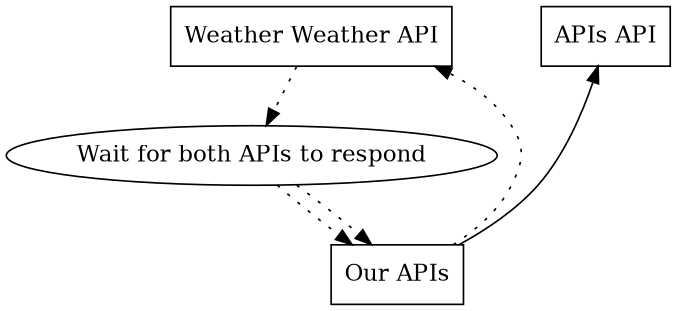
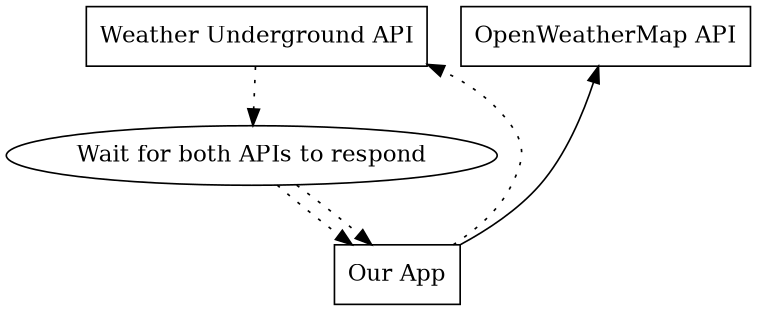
(311, 36) -> (257, 36)
(606, 36) -> (606, 36)
(397, 275) -> (397, 275)
